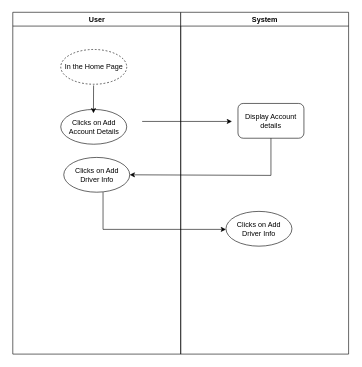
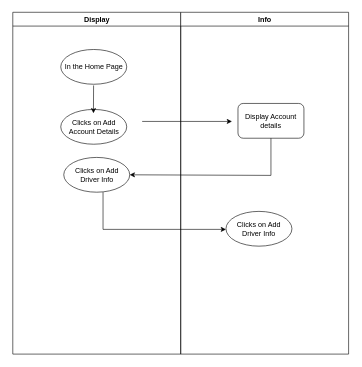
(97, 20) -> (97, 20)
(265, 20) -> (265, 20)
(94, 67) -> (94, 67)
